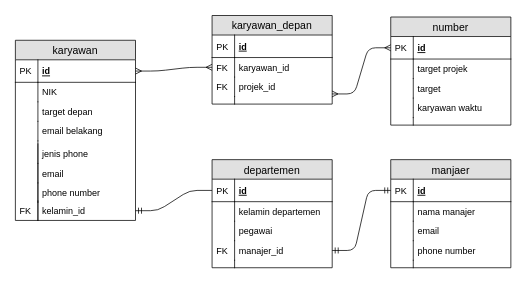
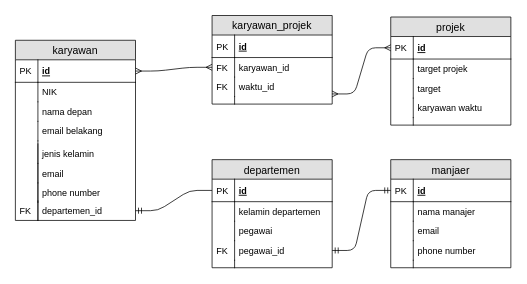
(272, 26) -> (272, 26)
(450, 27) -> (450, 27)
(260, 87) -> (257, 87)
(71, 112) -> (66, 112)
(67, 154) -> (70, 154)
(64, 211) -> (74, 211)
(263, 251) -> (261, 251)
